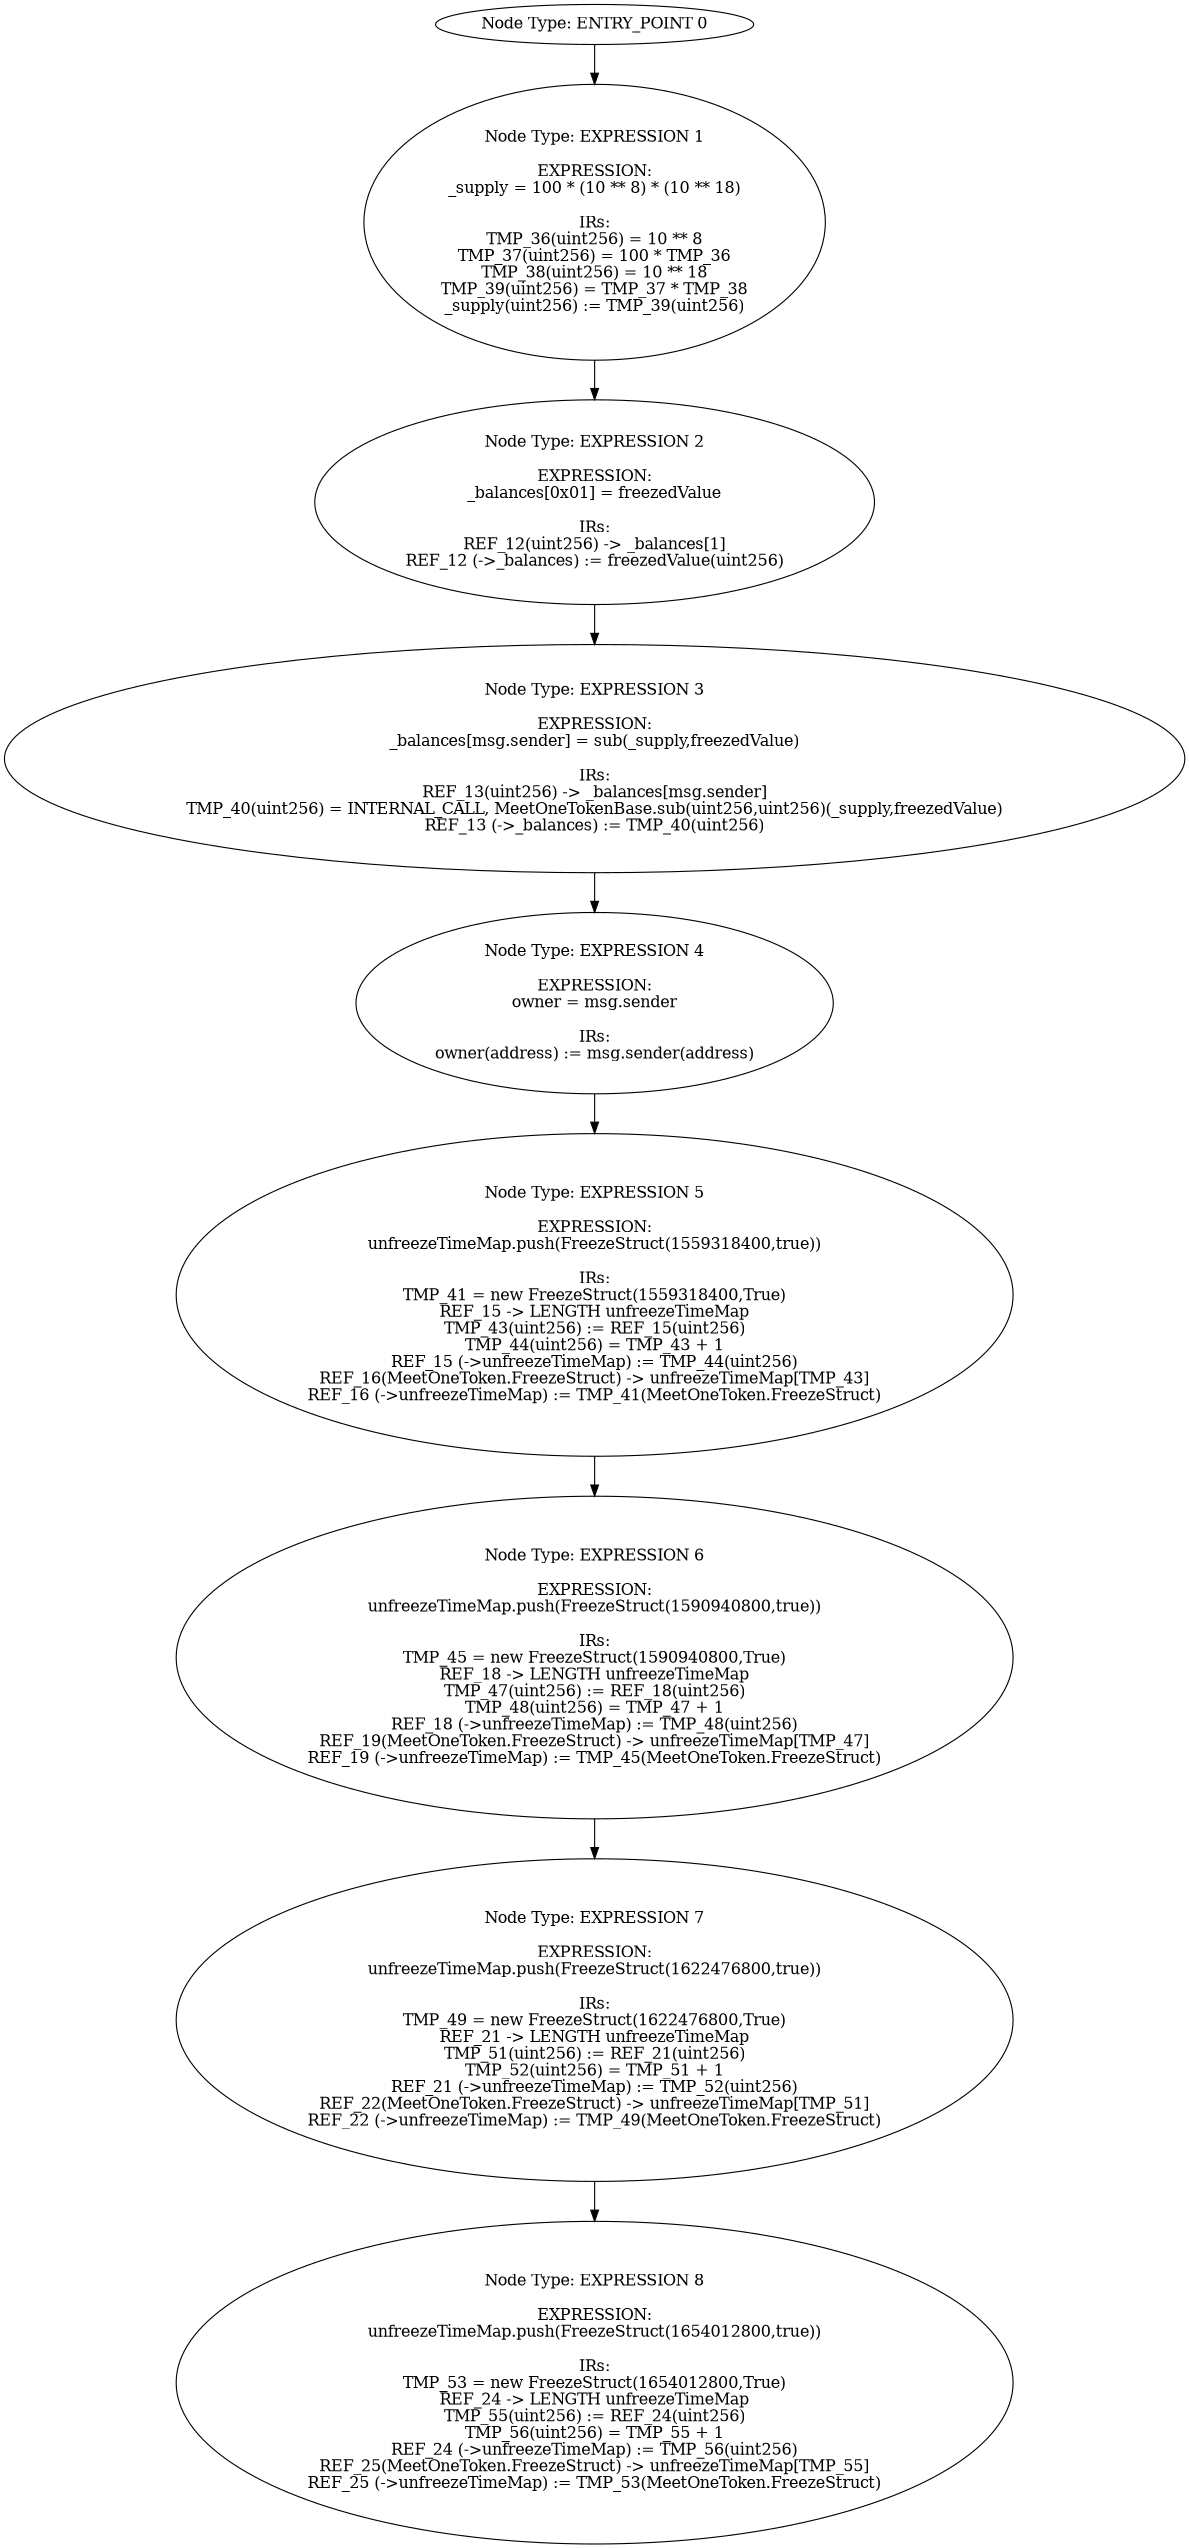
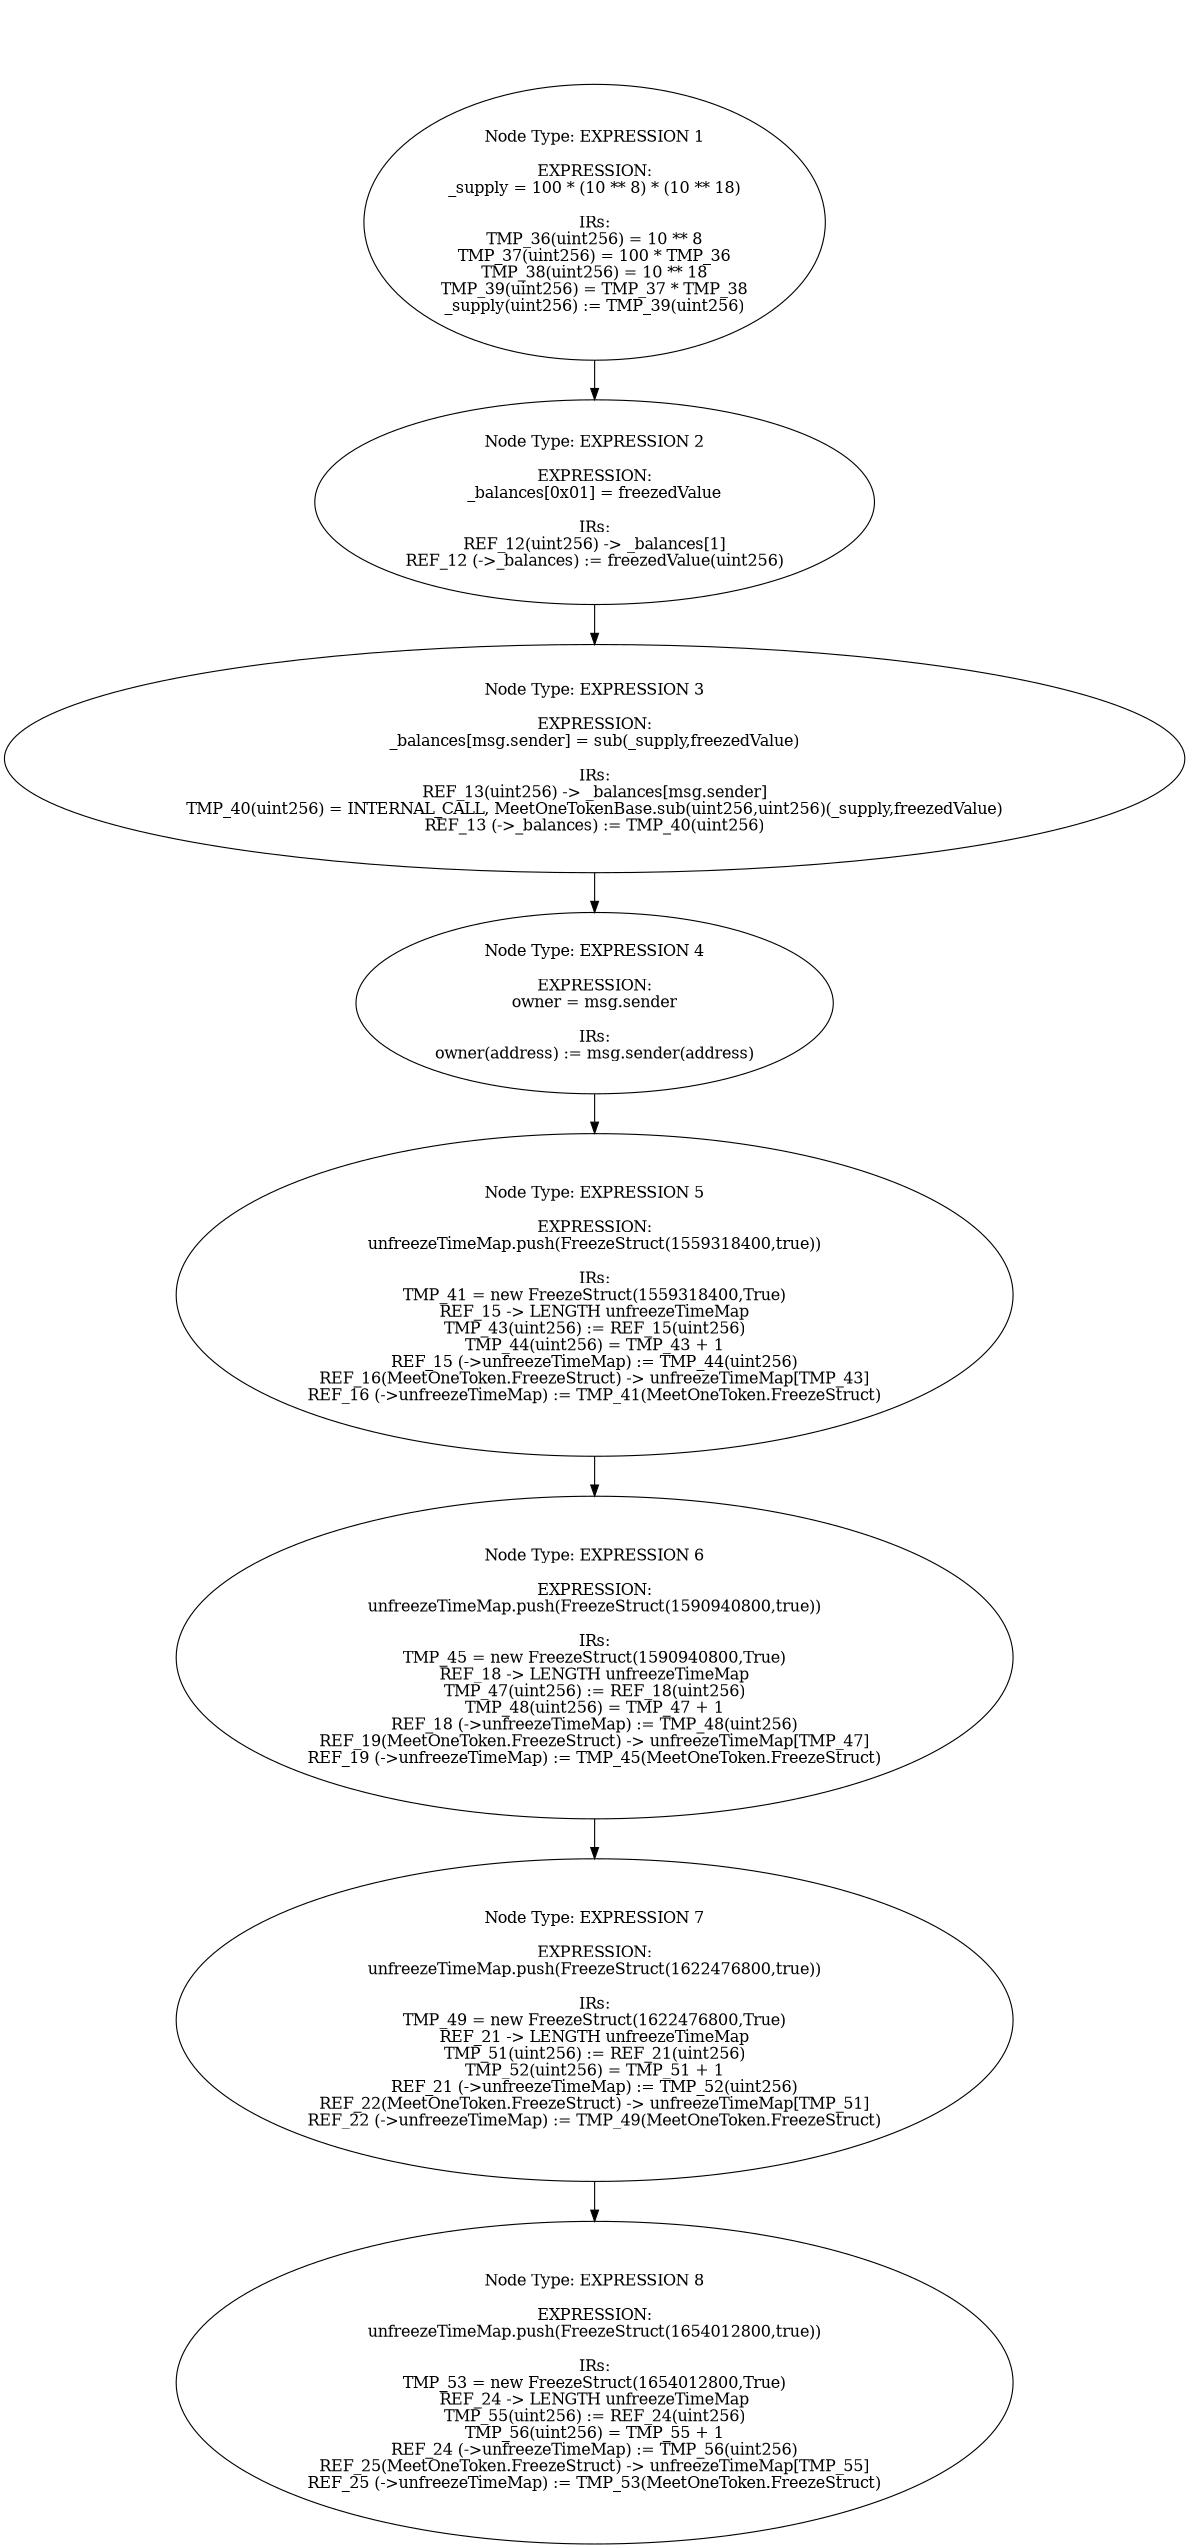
(595, 24) -> none
